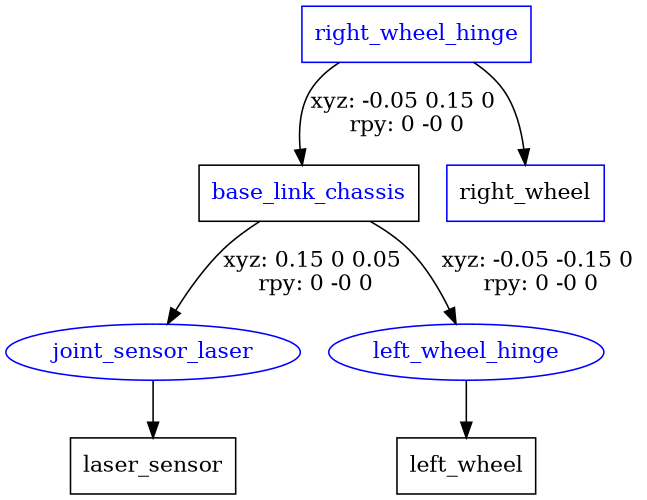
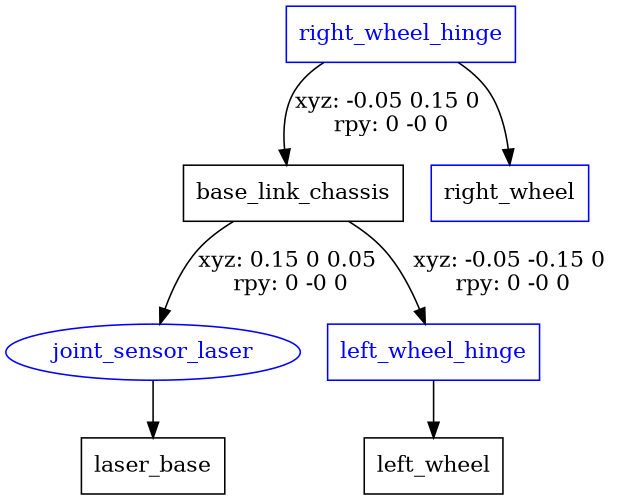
(309, 193) -> (293, 193)
(466, 352) -> (434, 352)
(153, 466) -> (153, 466)
